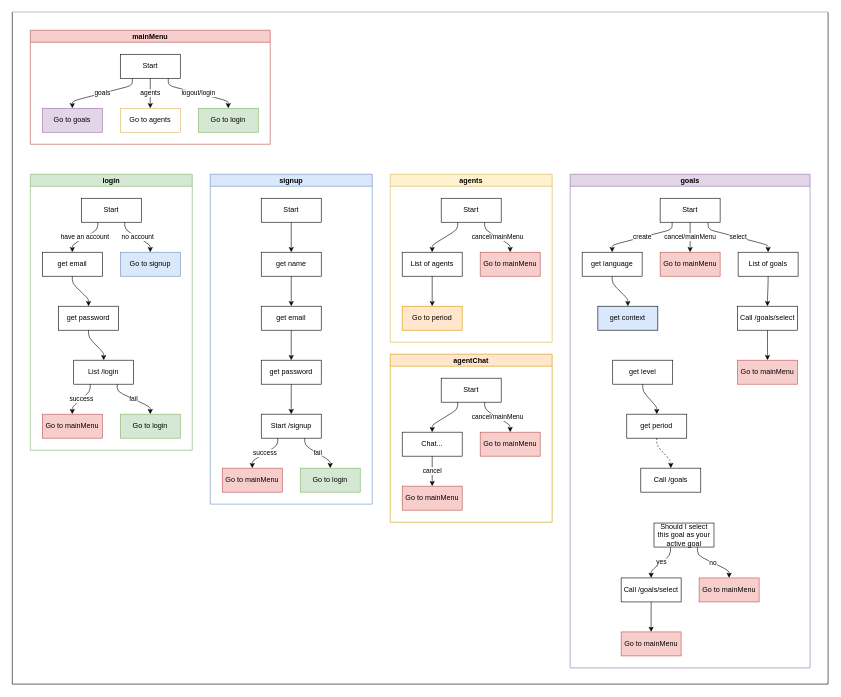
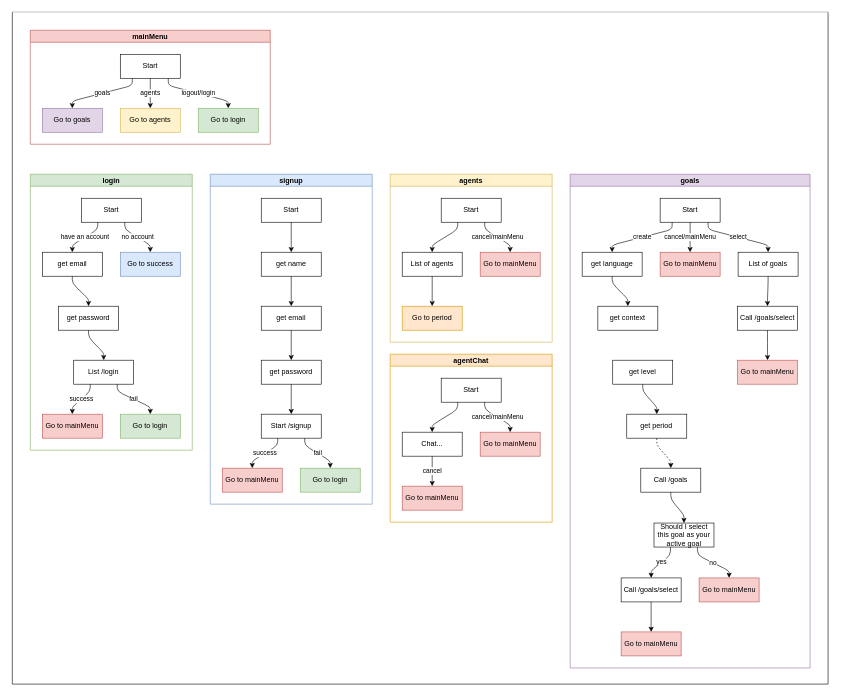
(150, 120) -> (150, 120)
(150, 264) -> (150, 264)
(628, 318) -> (628, 318)
none -> (678, 508)
